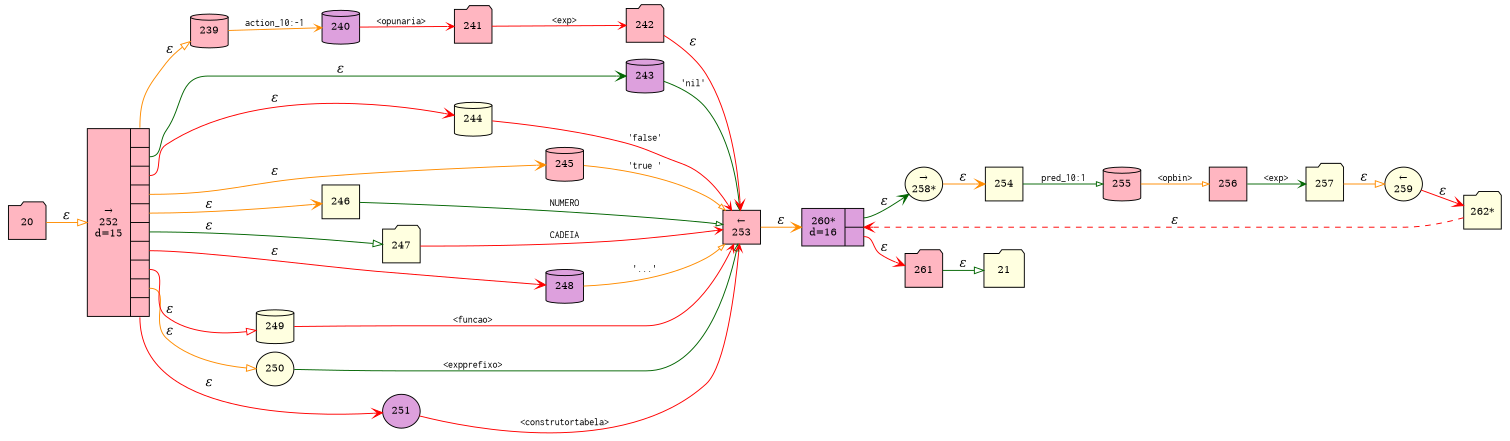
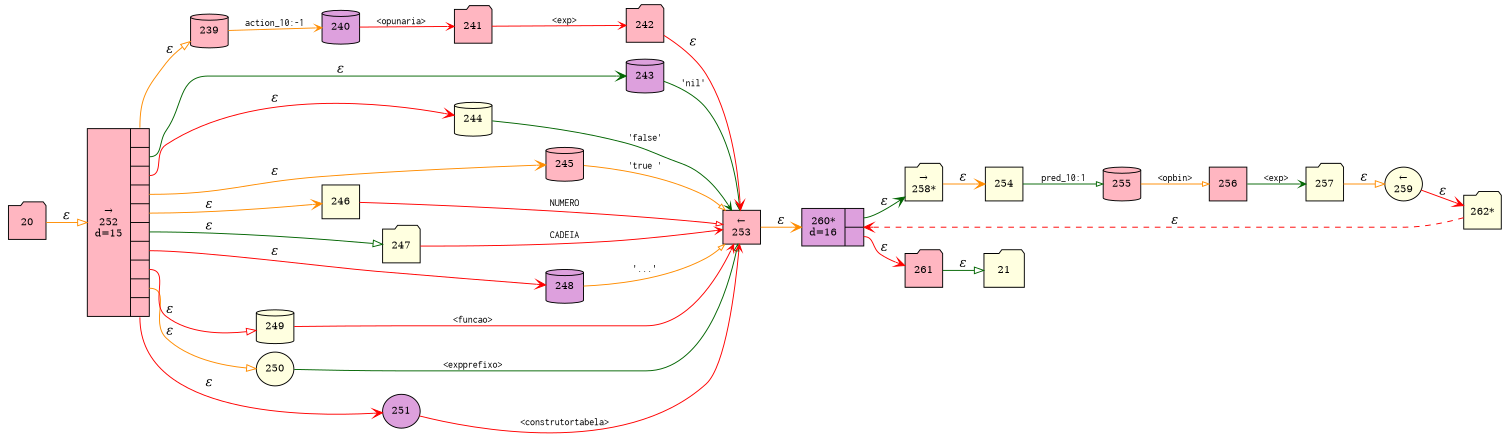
(619, 141) -> (619, 141)
(924, 184) -> (924, 184)
(538, 210) -> (538, 210)
